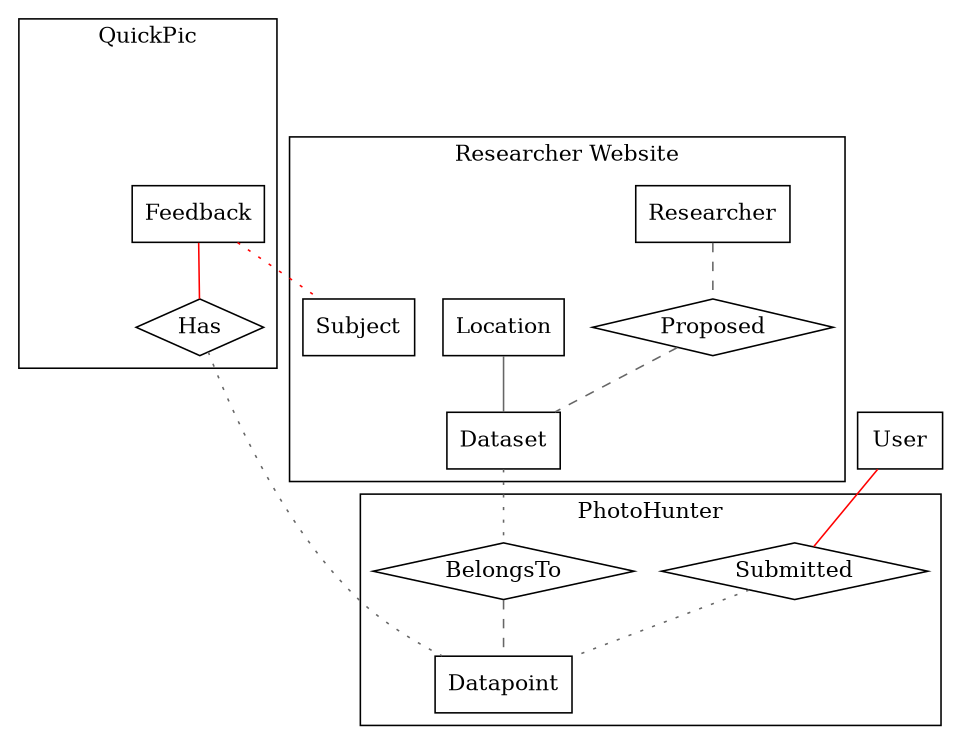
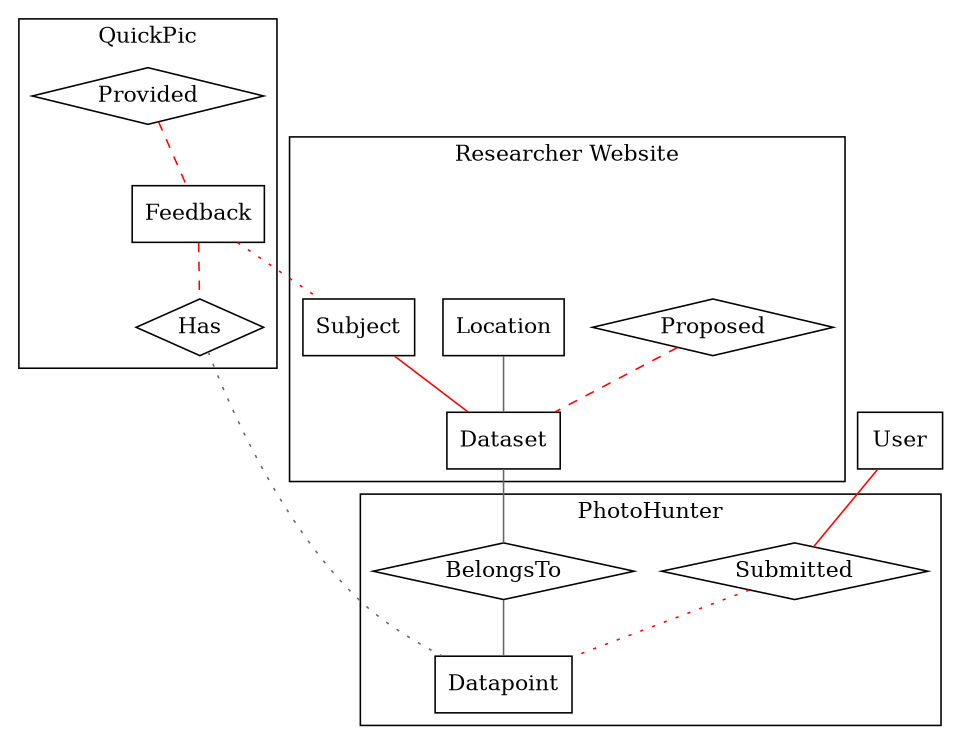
none -> (148, 96)
(713, 214) -> none
(199, 271) -> (199, 271)
(616, 380) -> (616, 380)
none -> (431, 384)
(504, 506) -> (504, 506)
(661, 623) -> (661, 623)
(504, 628) -> (504, 628)
